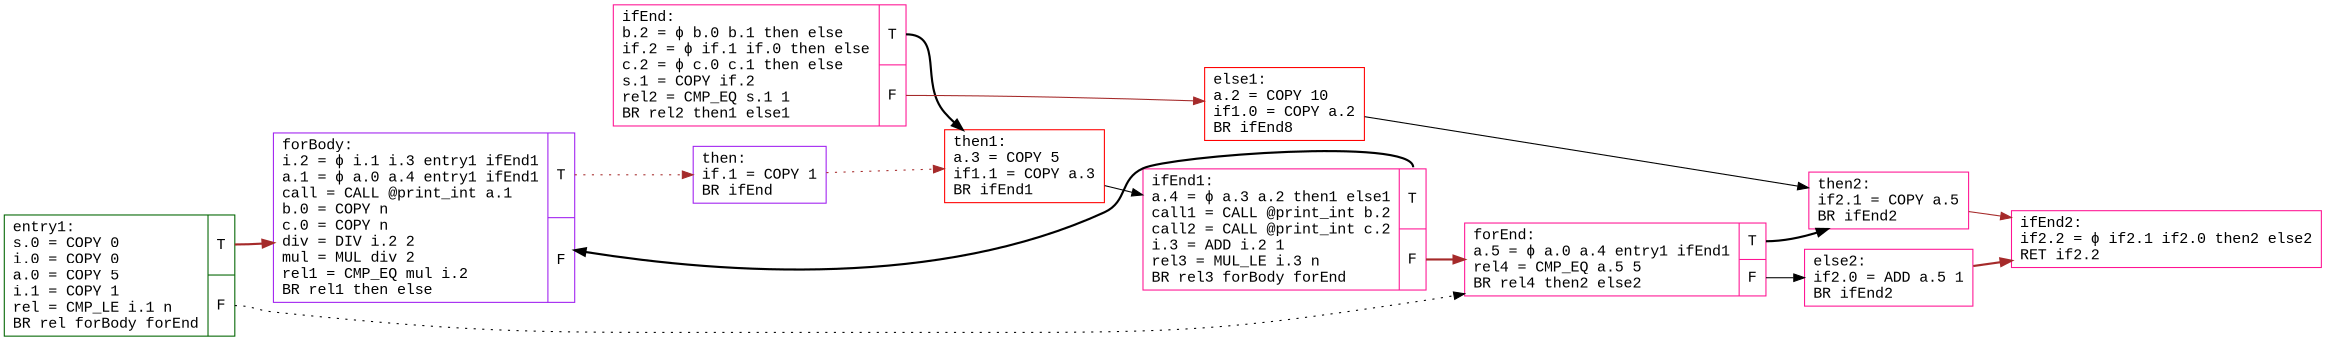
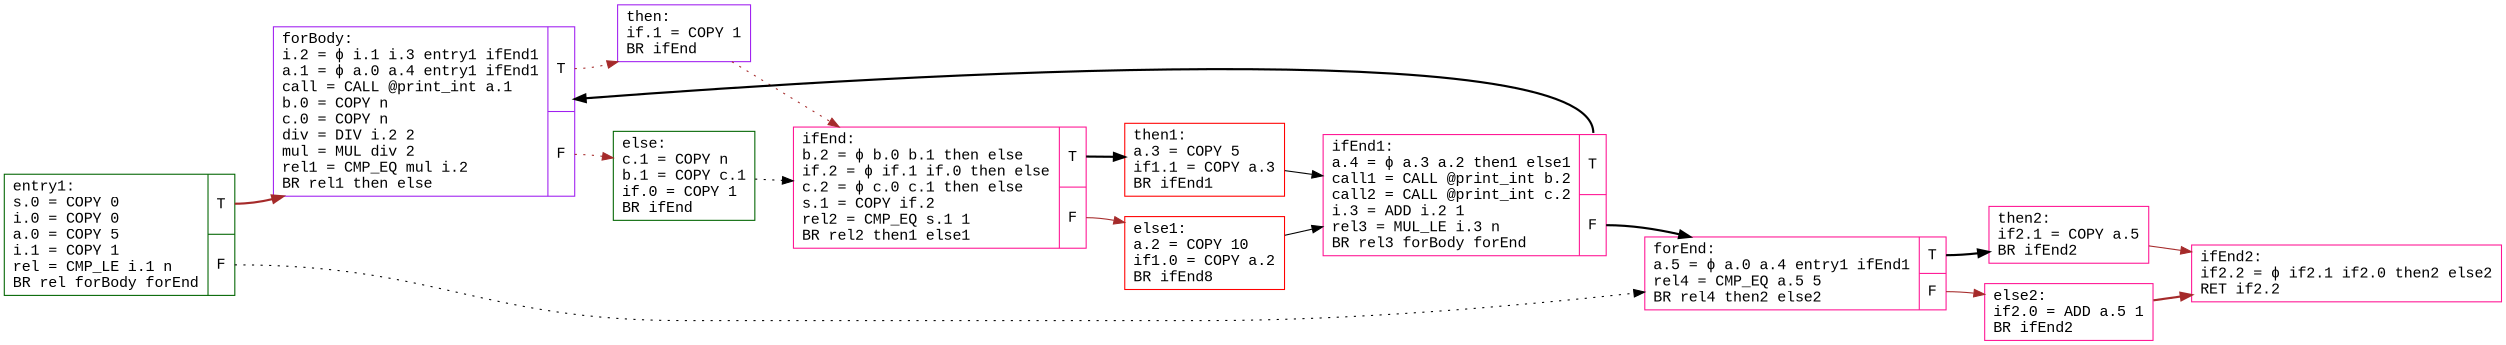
(1581, 151) -> (1299, 232)
(880, 171) -> (783, 93)
none -> (684, 176)
(1440, 259) -> (1643, 228)
(1780, 278) -> (1960, 292)
